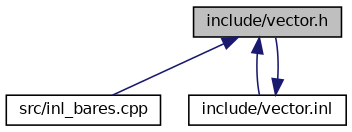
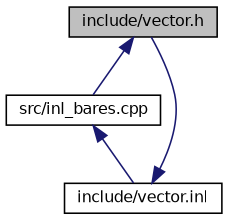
(257, 74) -> (118, 161)
